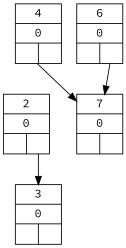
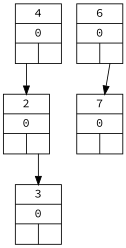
(54, 79) -> (26, 75)
